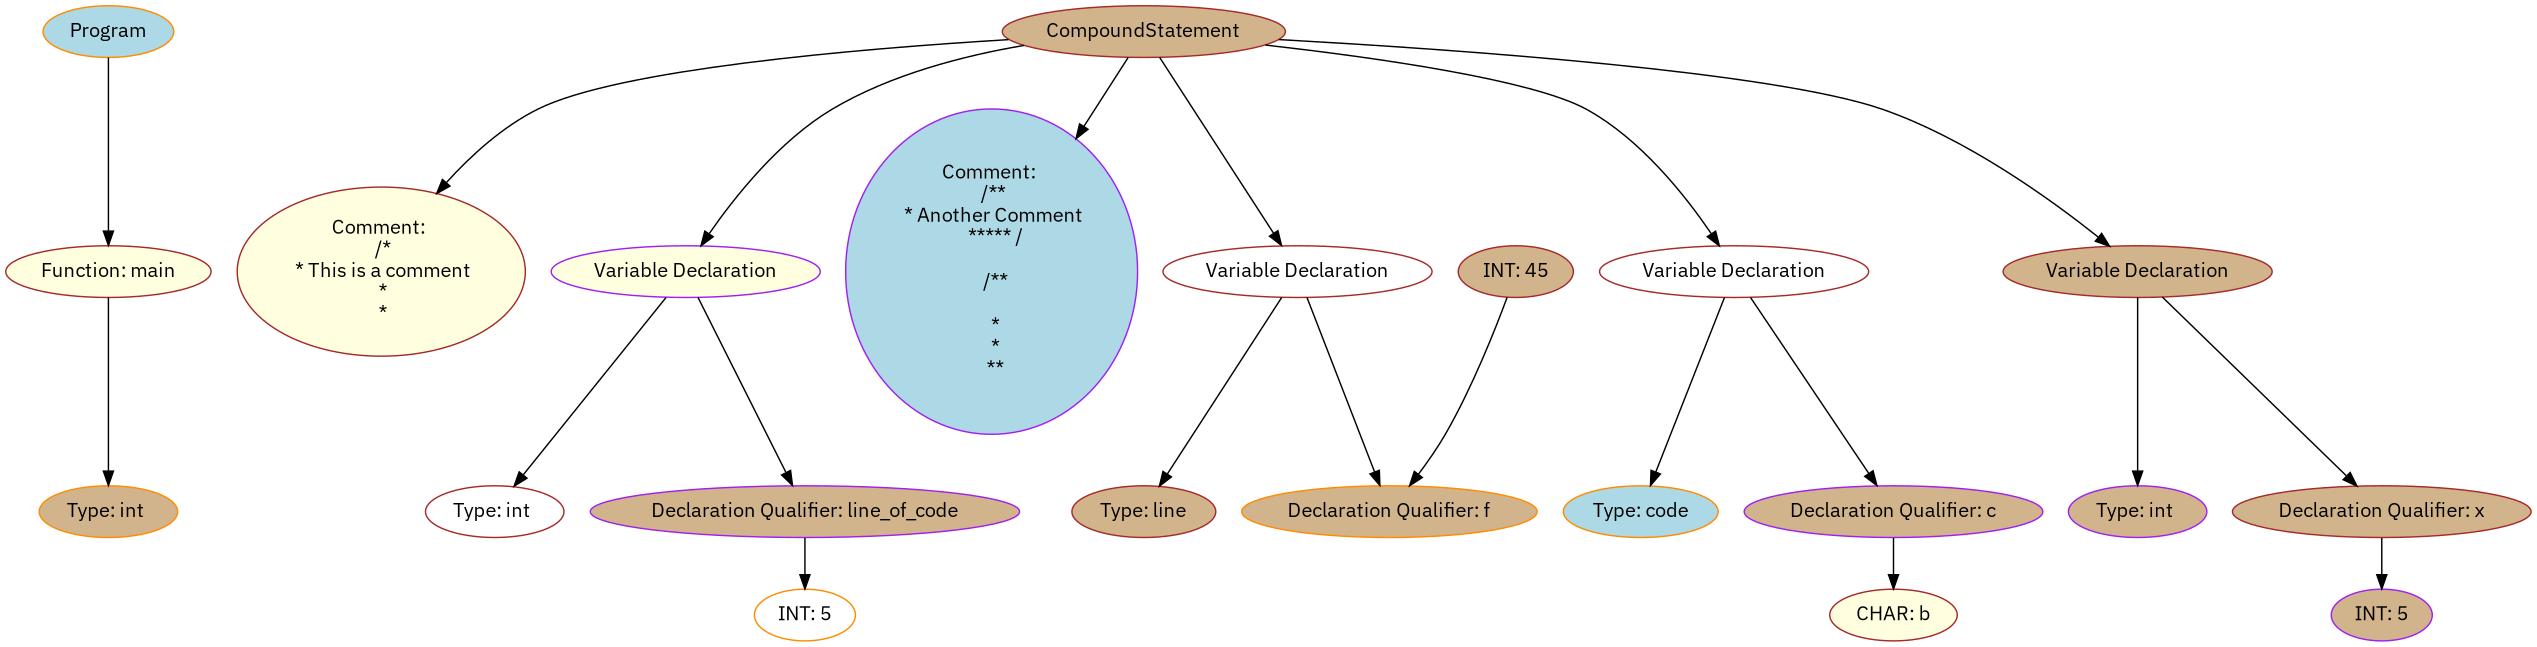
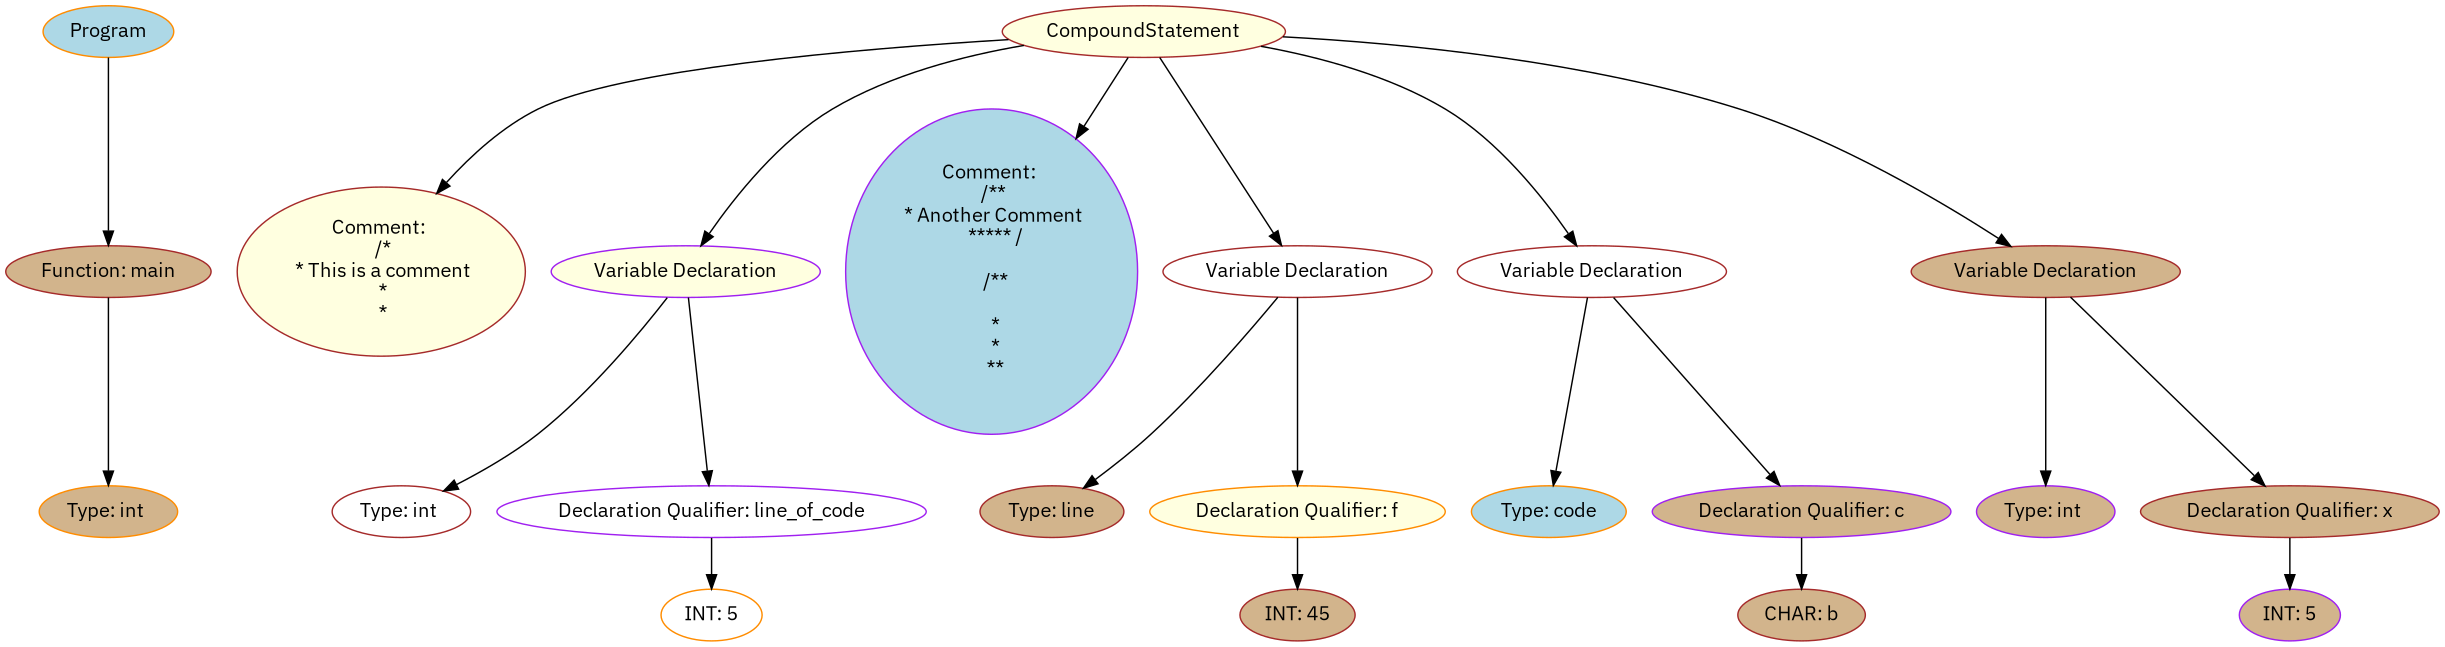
(1144, 32) -> (1144, 32)
(108, 272) -> (108, 272)
(1469, 389) -> (1298, 556)
(805, 512) -> (712, 512)
(1389, 512) -> (1298, 512)
(1894, 615) -> (1802, 615)
